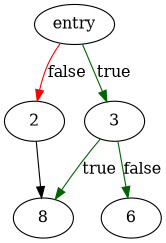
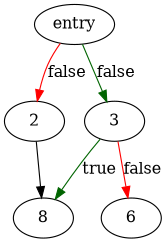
(114, 73) -> (116, 73)
(122, 164) -> (122, 164)
